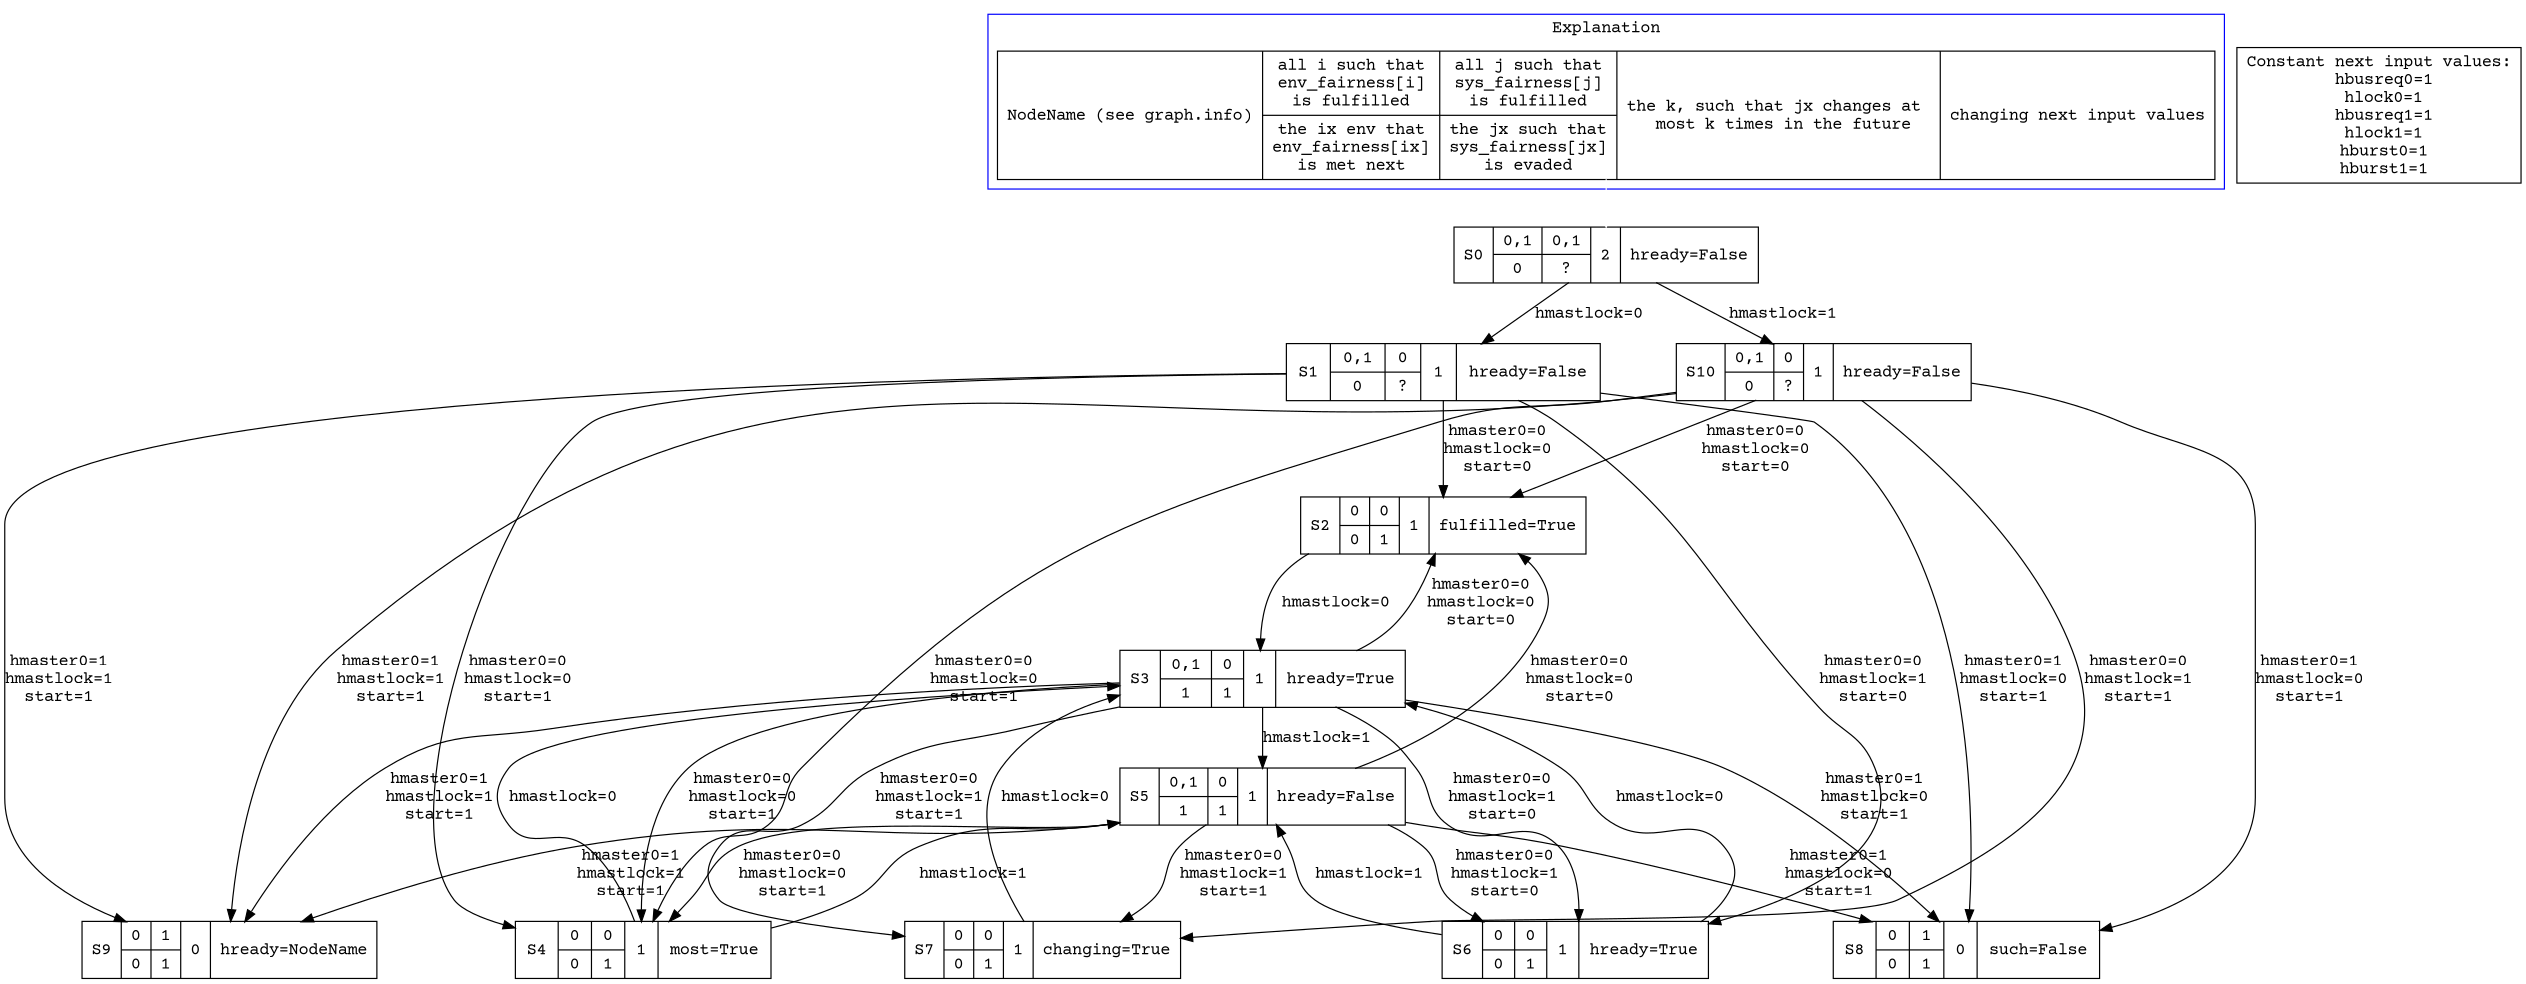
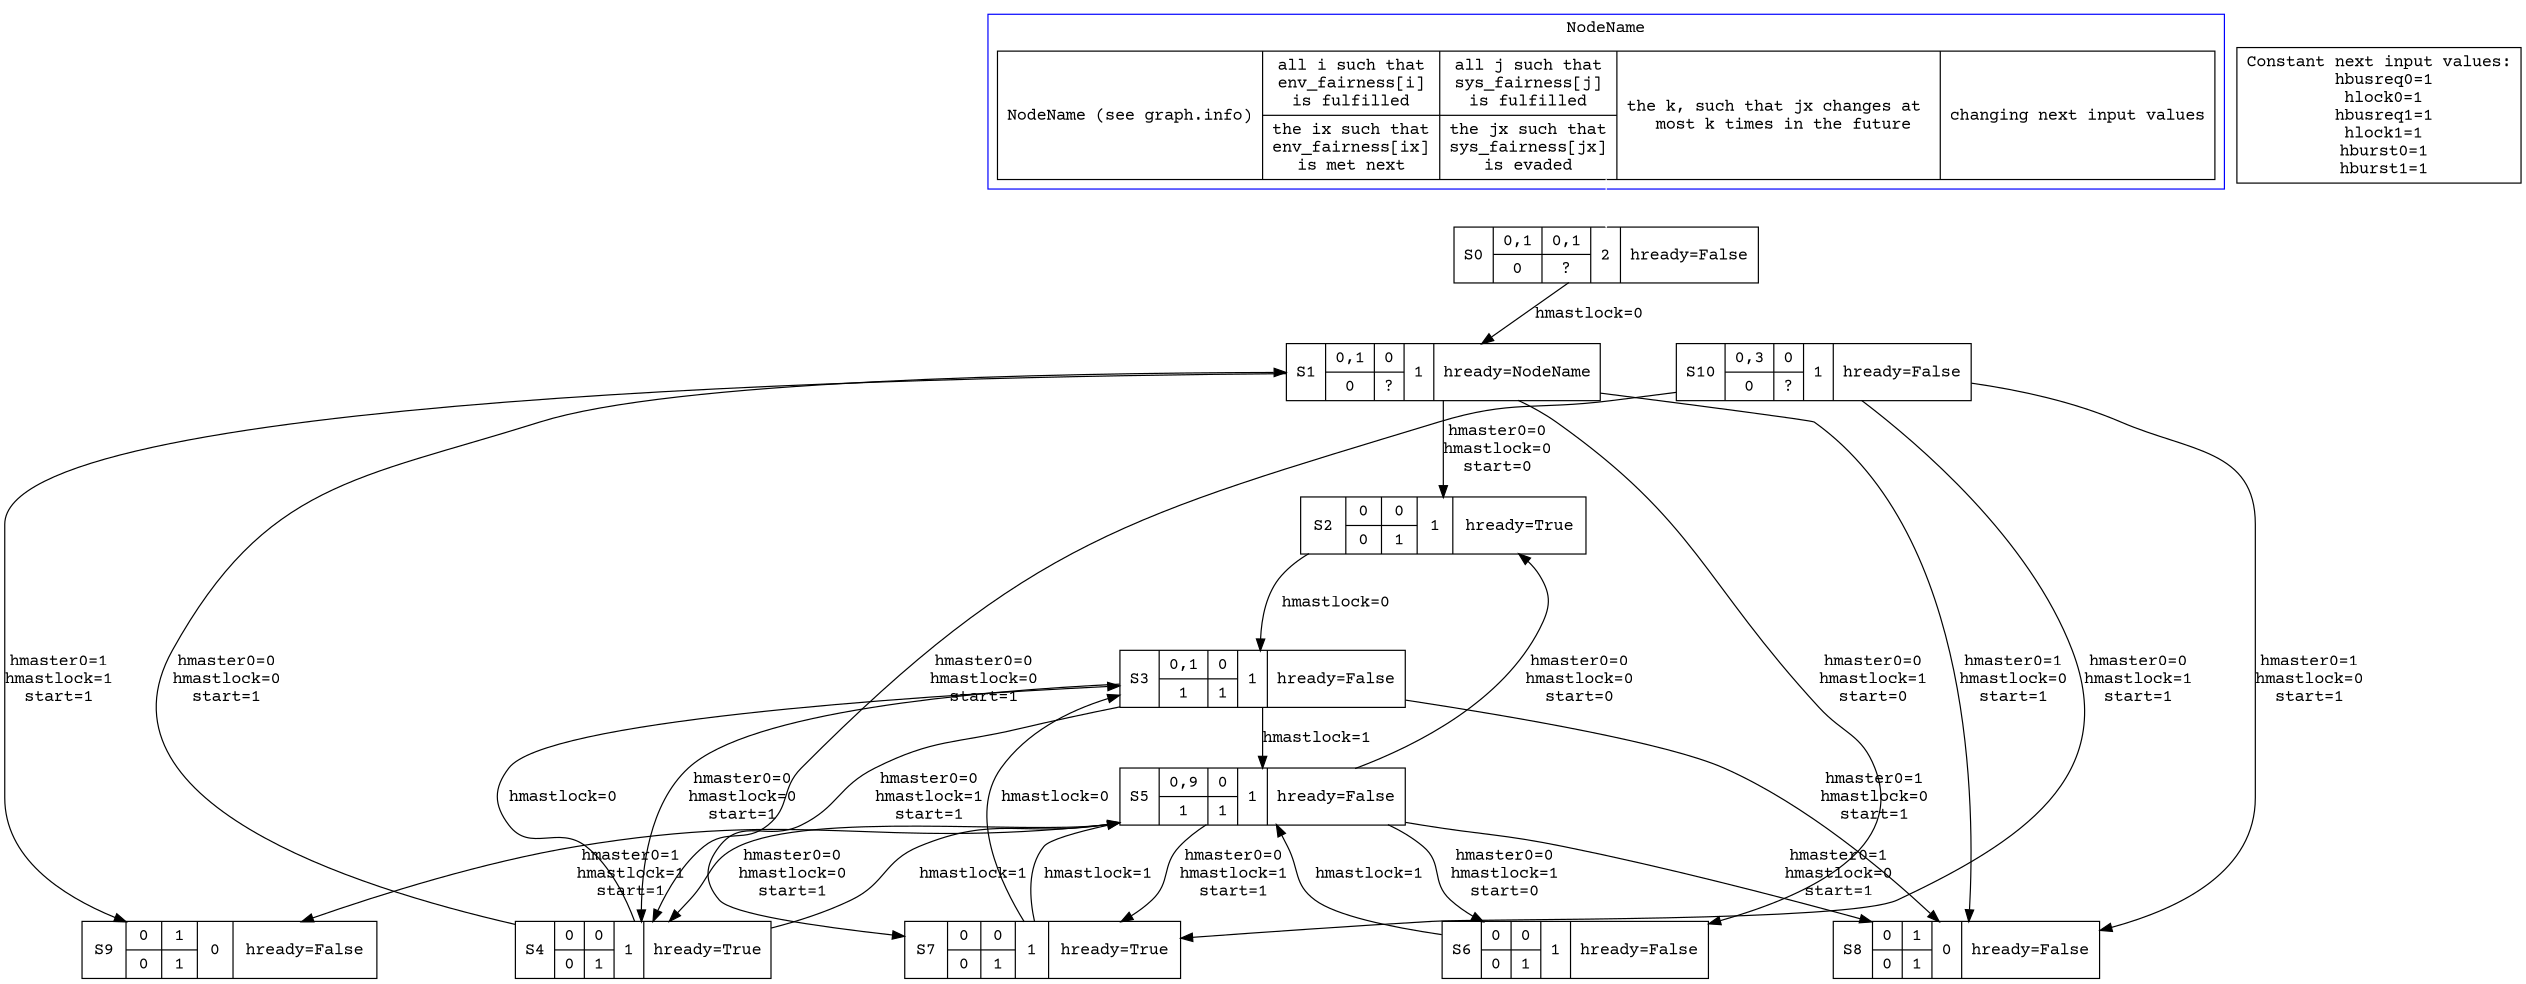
(1606, 28) -> (1606, 28)
(1351, 129) -> (1351, 129)
(1709, 311) -> none
(1749, 357) -> (1749, 357)
(1528, 372) -> (1517, 372)
(650, 406) -> (437, 453)
(833, 414) -> none
(1639, 447) -> none
(1508, 525) -> (1519, 525)
(1402, 616) -> none
(1340, 678) -> (1336, 678)
(650, 716) -> none
(1184, 782) -> (1184, 782)
(1603, 816) -> none
(1441, 819) -> none
none -> (1041, 851)
(294, 949) -> (305, 949)
(715, 949) -> (707, 949)
(1107, 949) -> (1115, 949)
(1644, 949) -> (1639, 949)
(2038, 949) -> (2031, 949)
